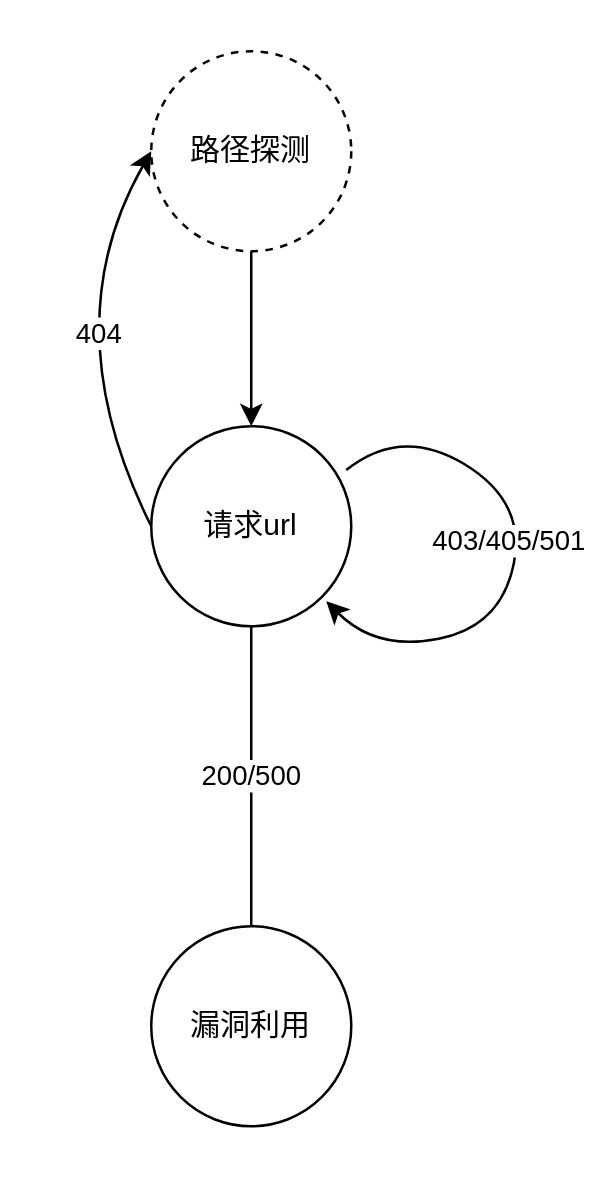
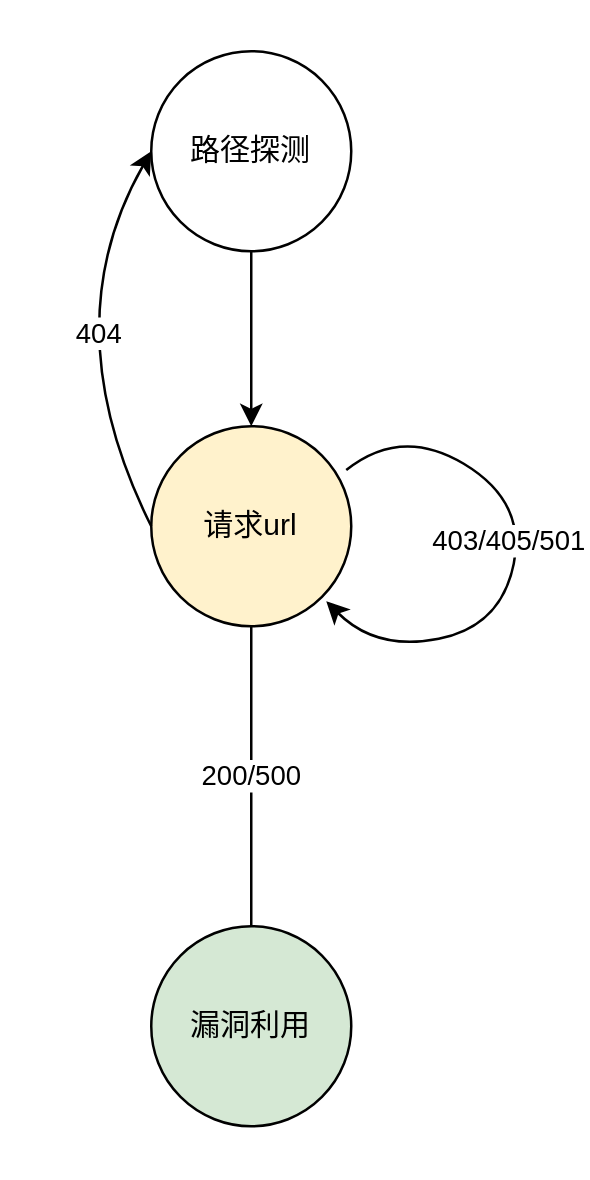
(251, 151) -> (251, 151)
(251, 526) -> (251, 526)
(251, 1026) -> (251, 1026)
